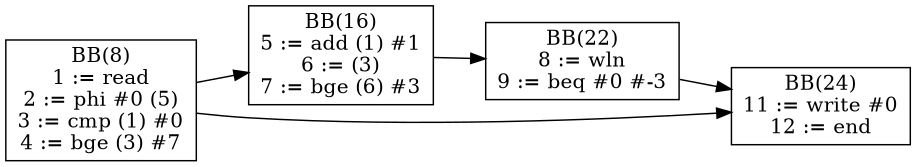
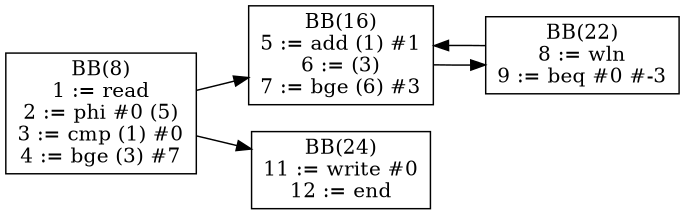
(698, 83) -> (467, 45)
